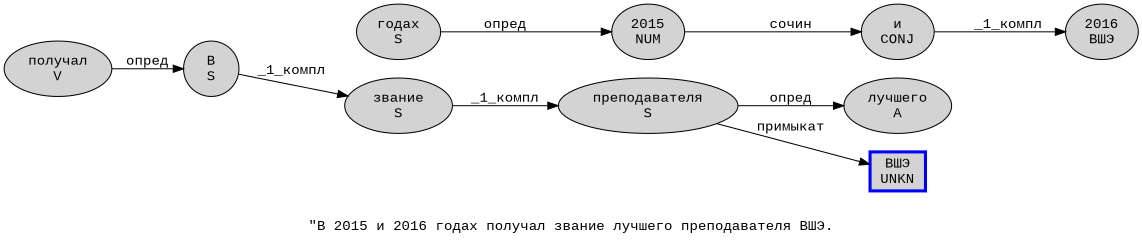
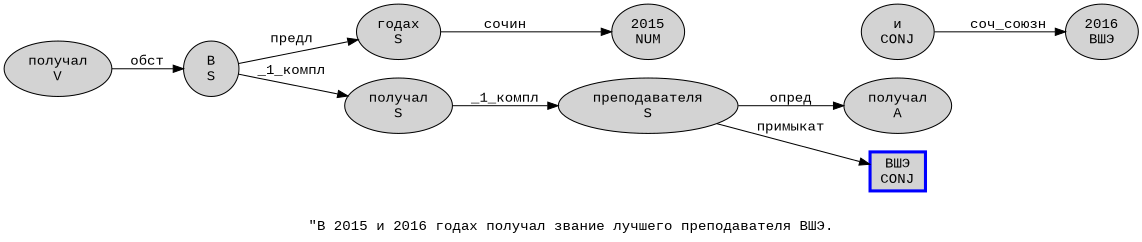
(505, 24) -> (505, 24)
(1009, 24) -> (1009, 24)
(768, 32) -> none
none -> (293, 53)
(148, 61) -> (148, 61)
(399, 106) -> (399, 106)
(898, 106) -> (898, 106)
(898, 171) -> (898, 171)
